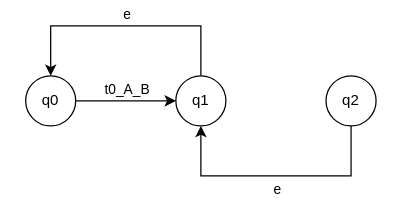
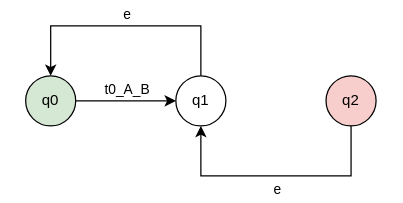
(51, 101) -> (51, 101)
(351, 101) -> (351, 101)
